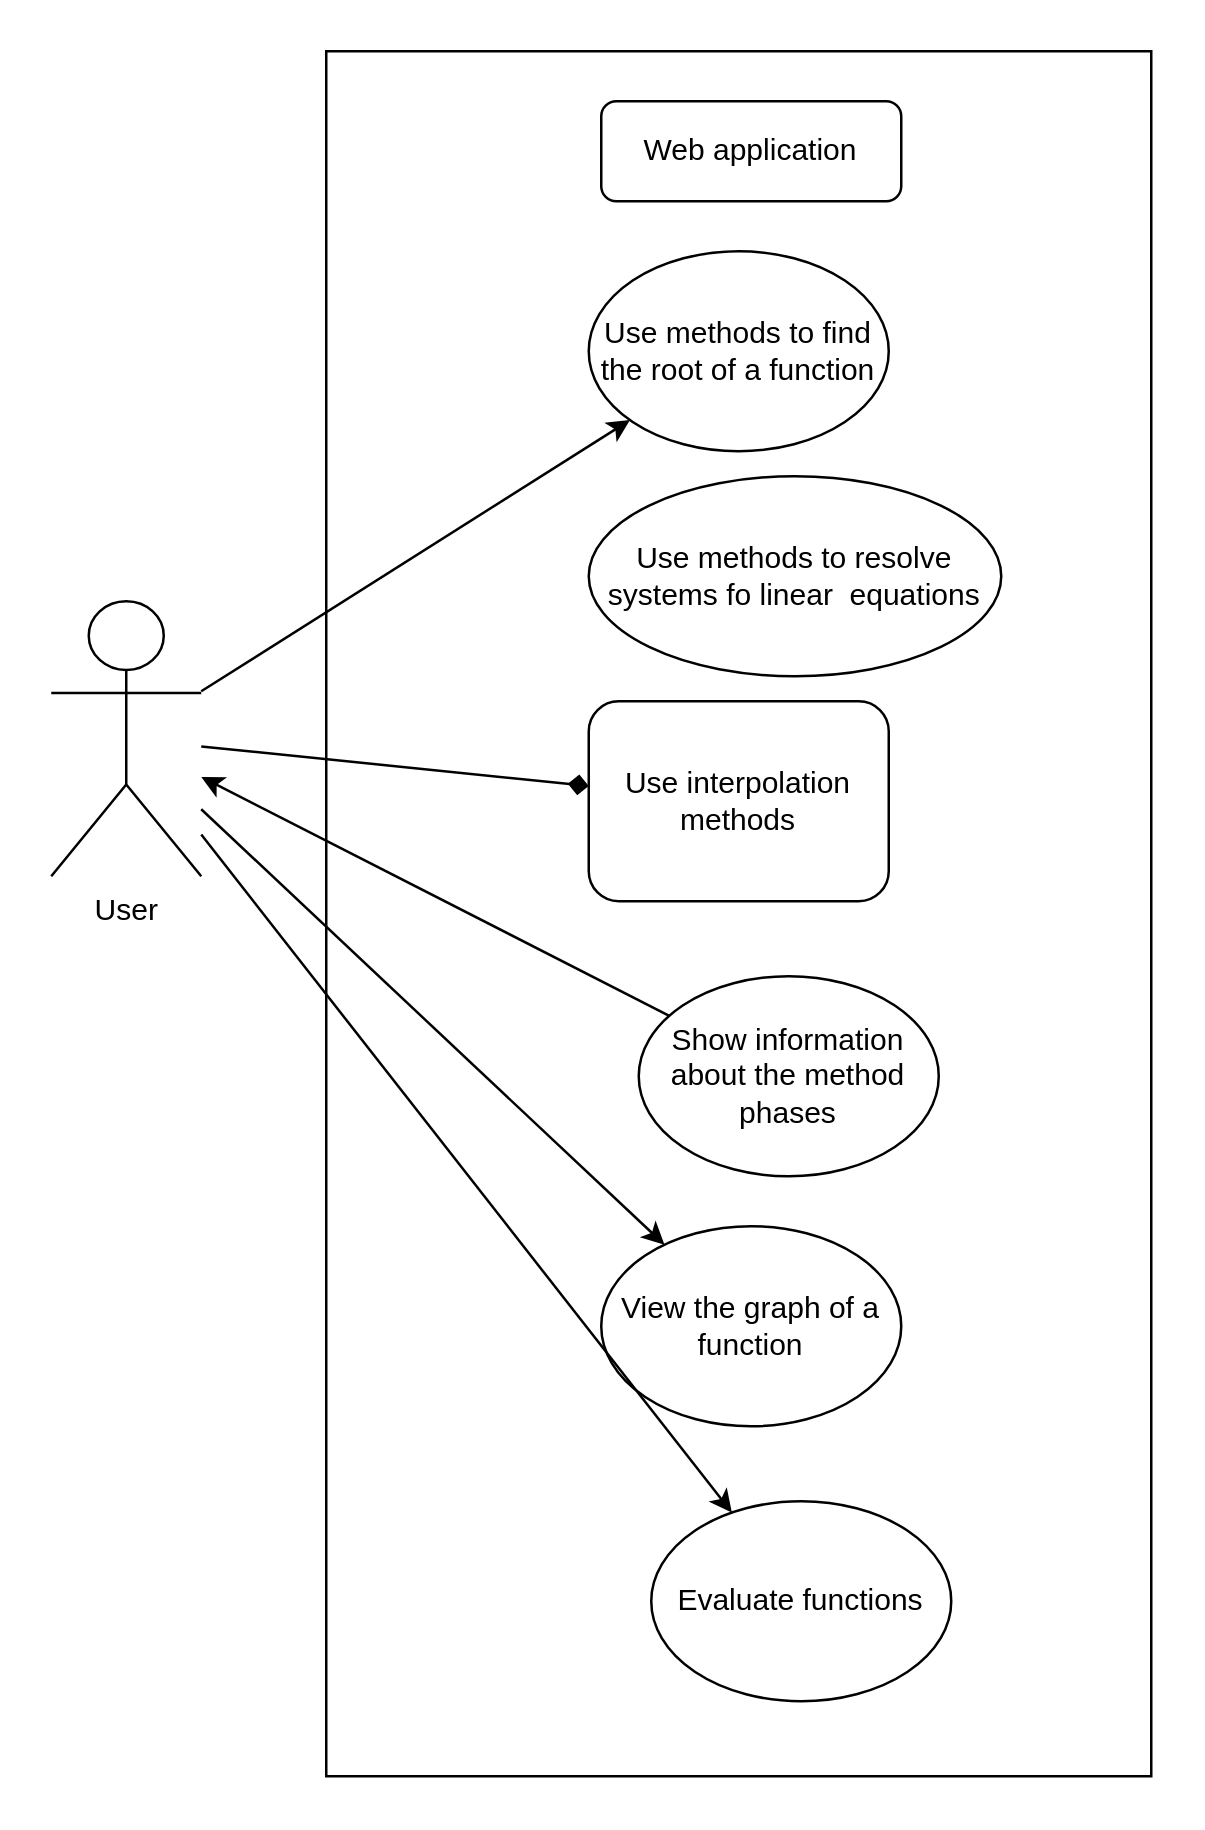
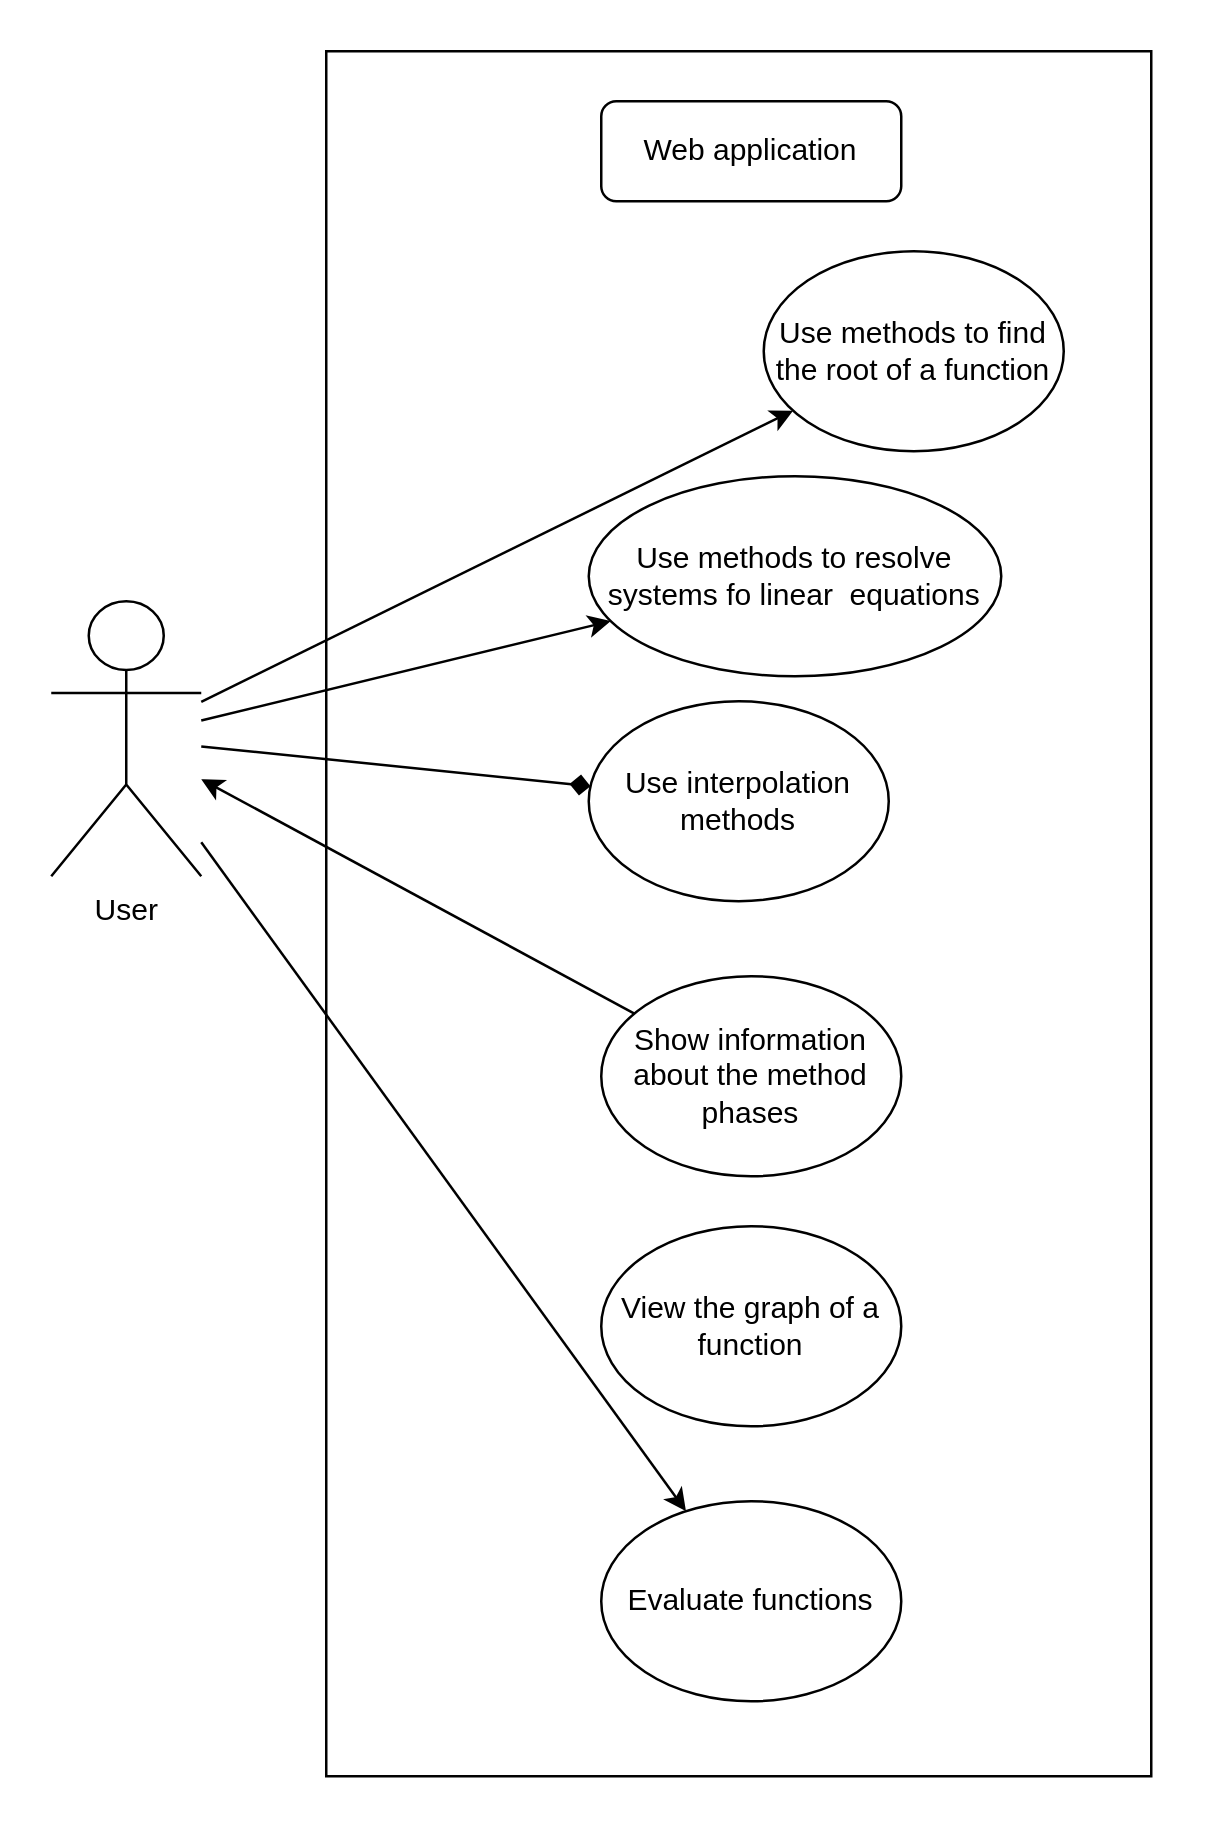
(739, 351) -> (914, 351)
none -> (398, 673)
(739, 801) -> (739, 801)
(427, 1021) -> none
(789, 1076) -> (751, 1076)
(801, 1601) -> (751, 1601)
